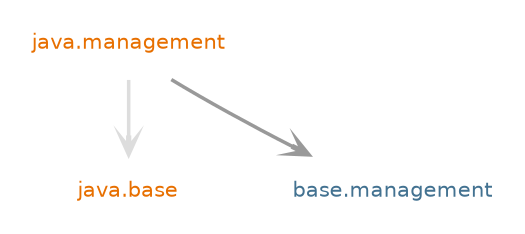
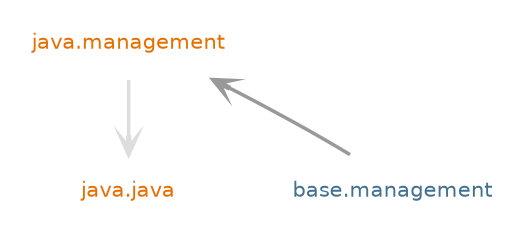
(232, 114) -> (290, 120)
(129, 191) -> (129, 191)
